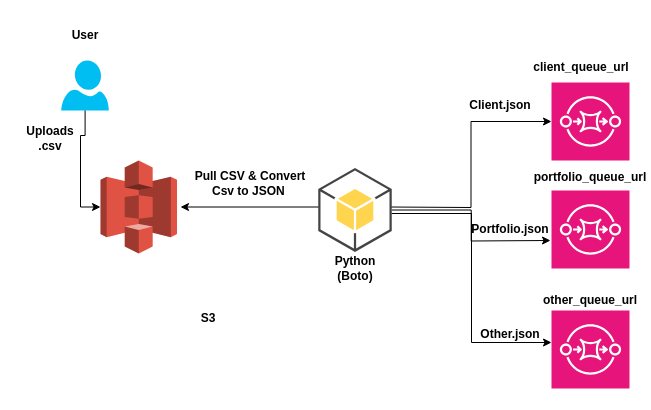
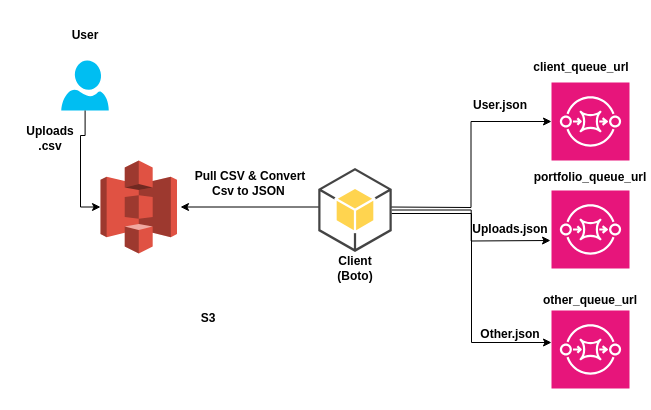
(501, 106) -> (501, 106)
(511, 230) -> (511, 230)
(356, 269) -> (356, 269)
